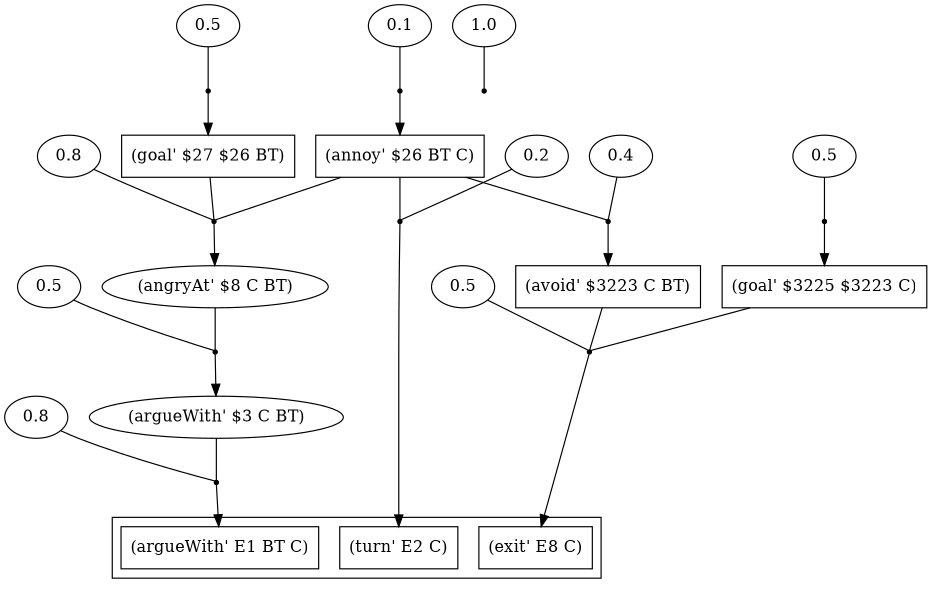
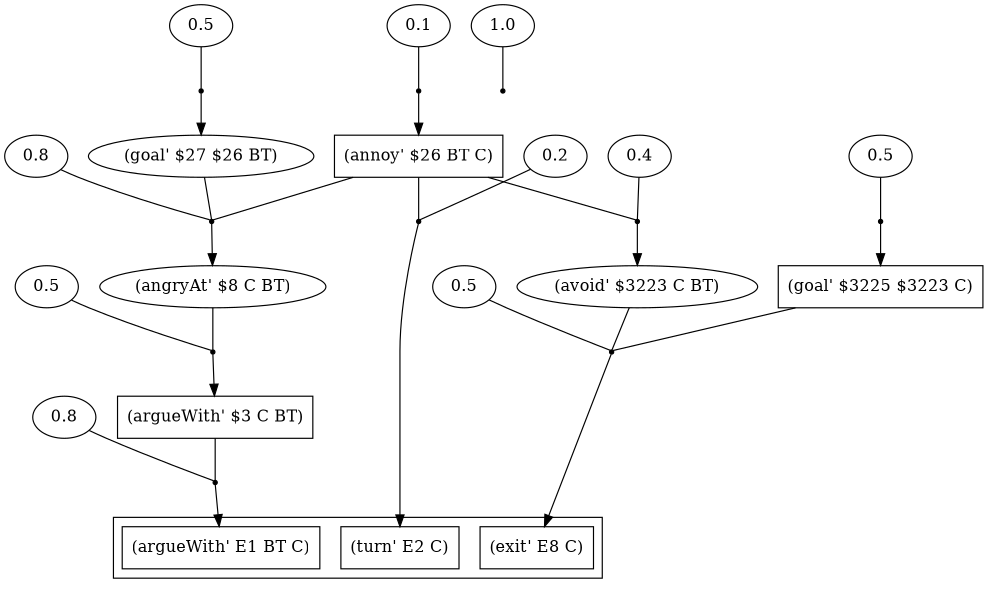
(208, 156) -> (201, 156)
(608, 287) -> (637, 287)
(216, 417) -> (215, 417)
